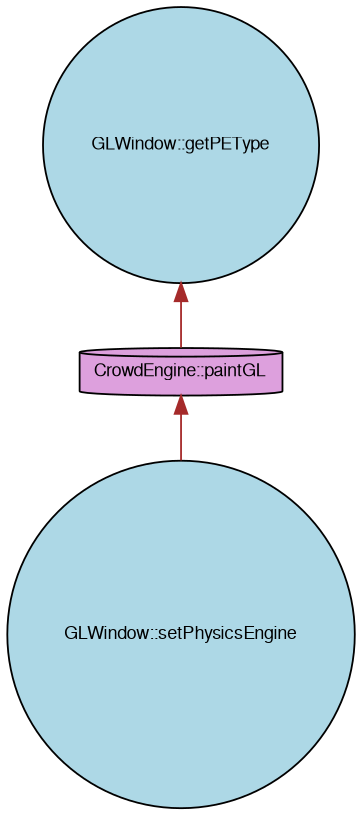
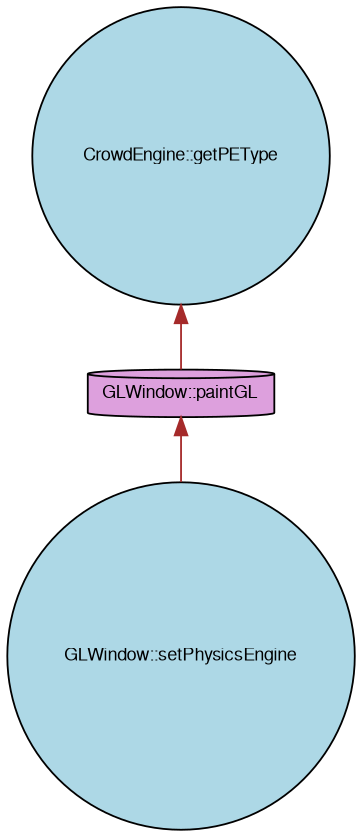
(181, 145) -> (181, 156)
(181, 372) -> (181, 393)
